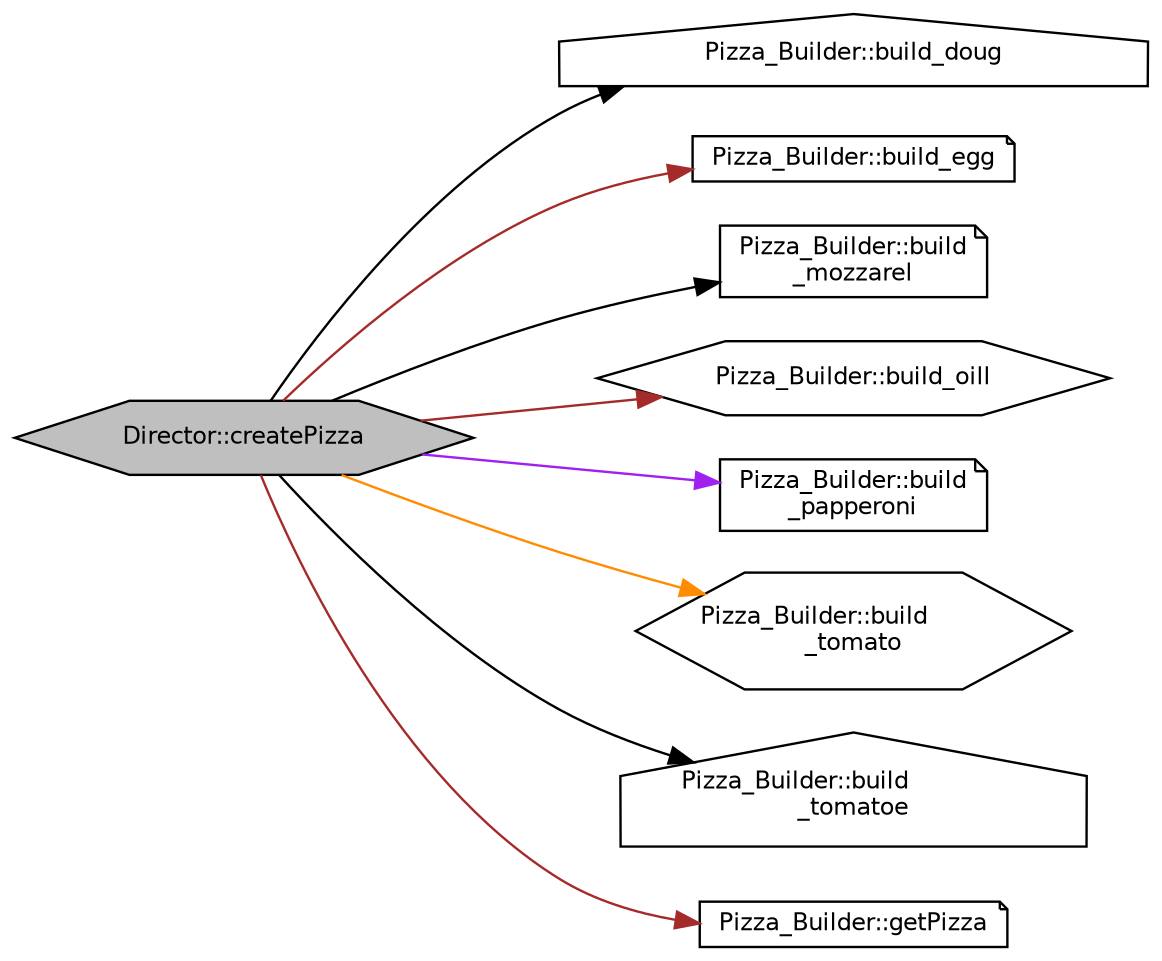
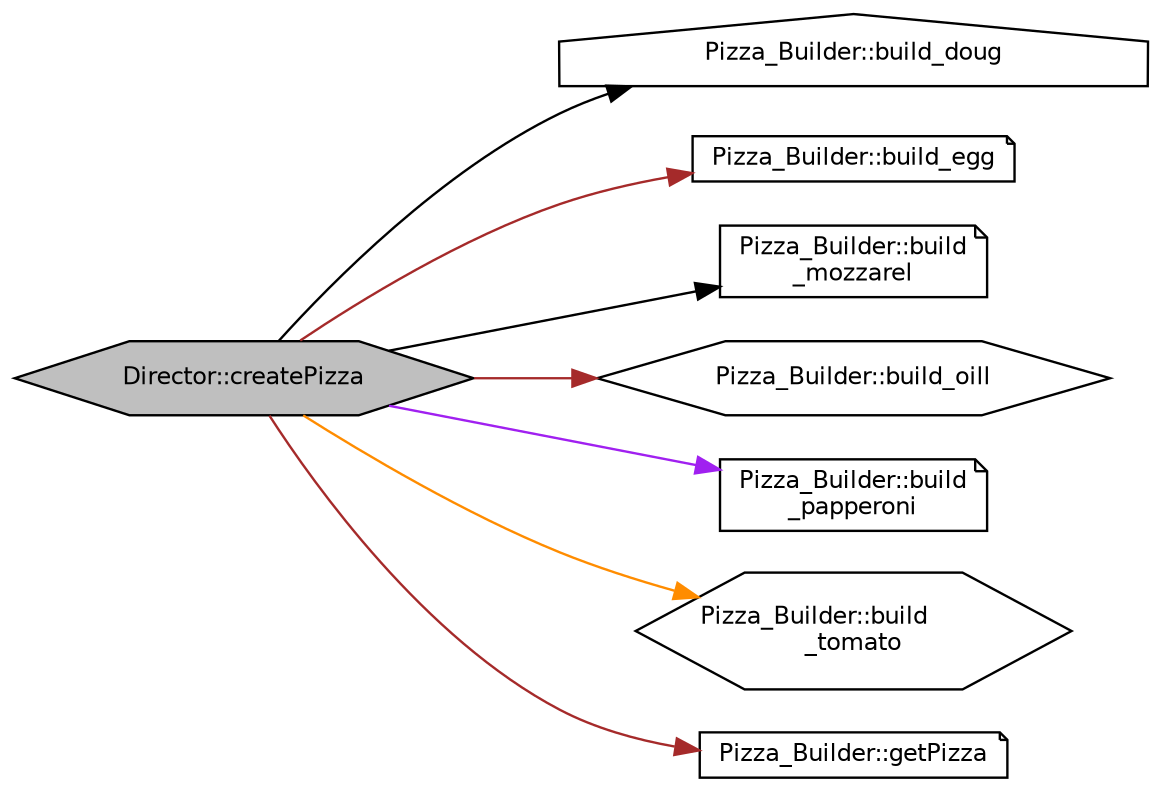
(854, 796) -> none
